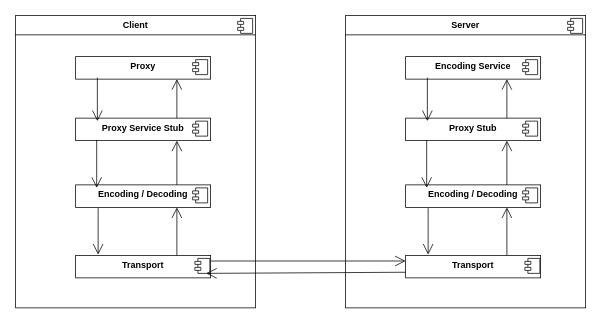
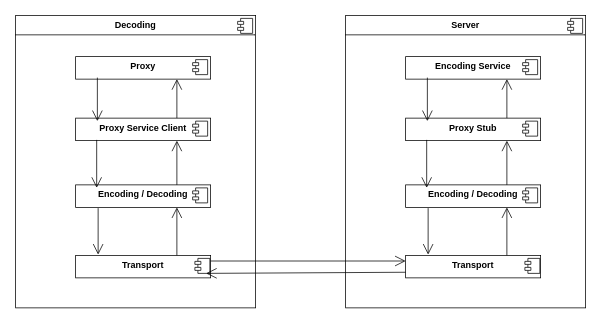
(28, 15) -> (34, 15)
(117, 118) -> (120, 118)
